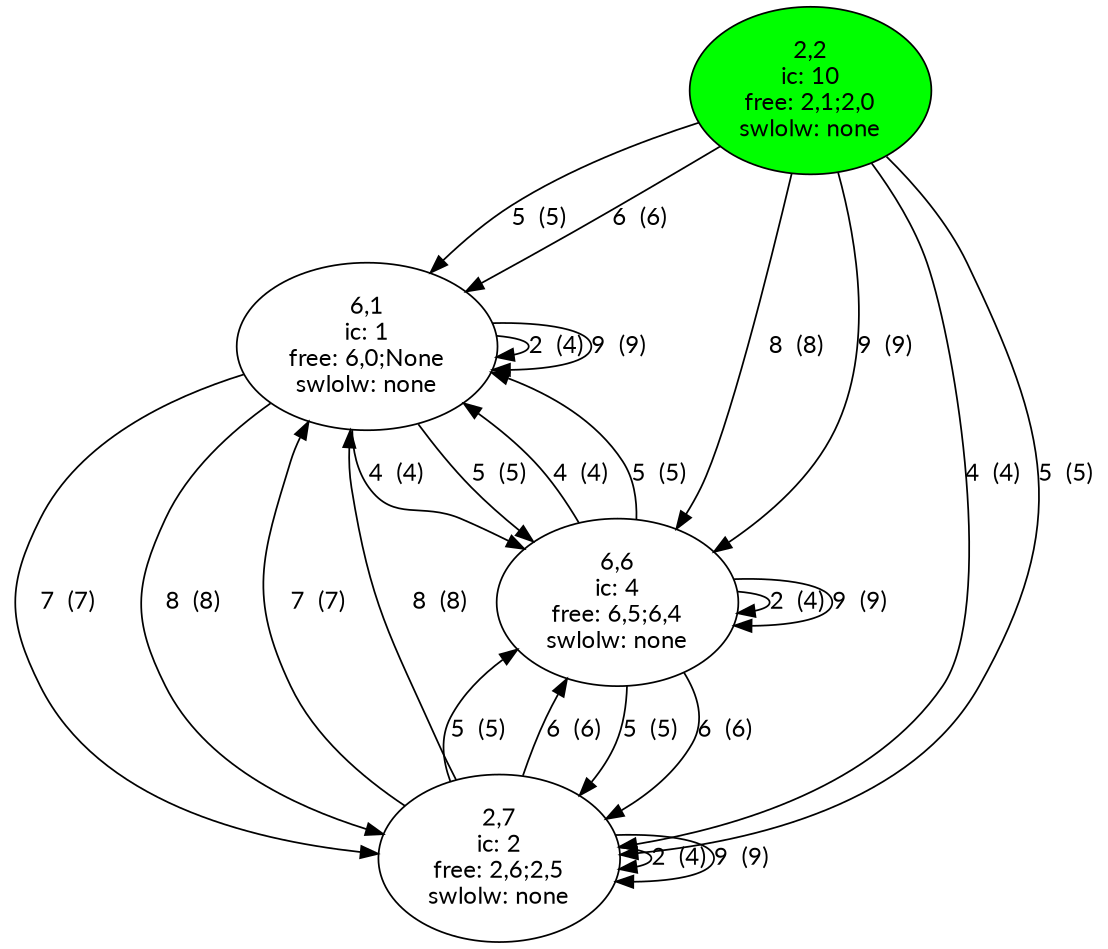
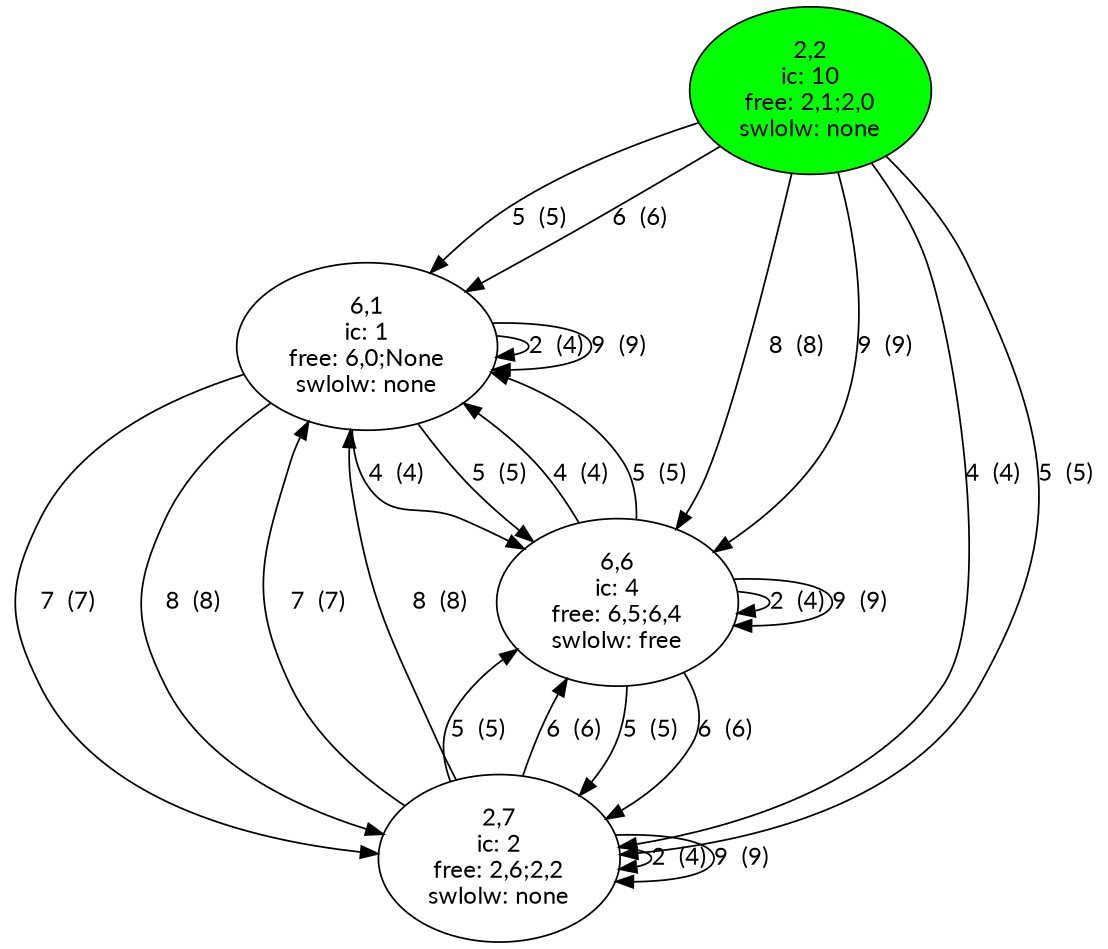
(618, 602) -> (618, 602)
(499, 858) -> (499, 858)
